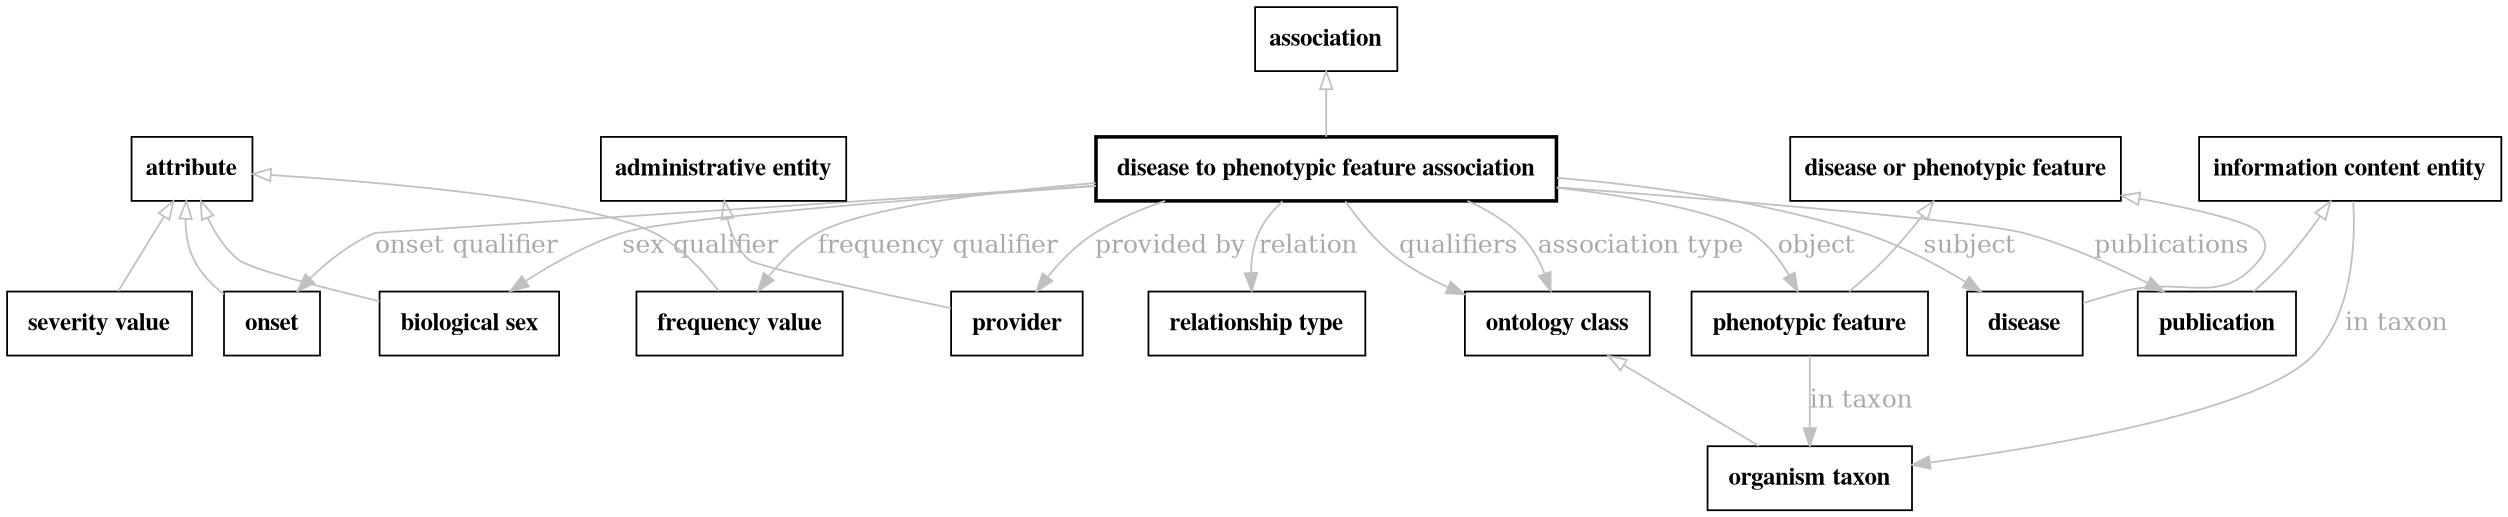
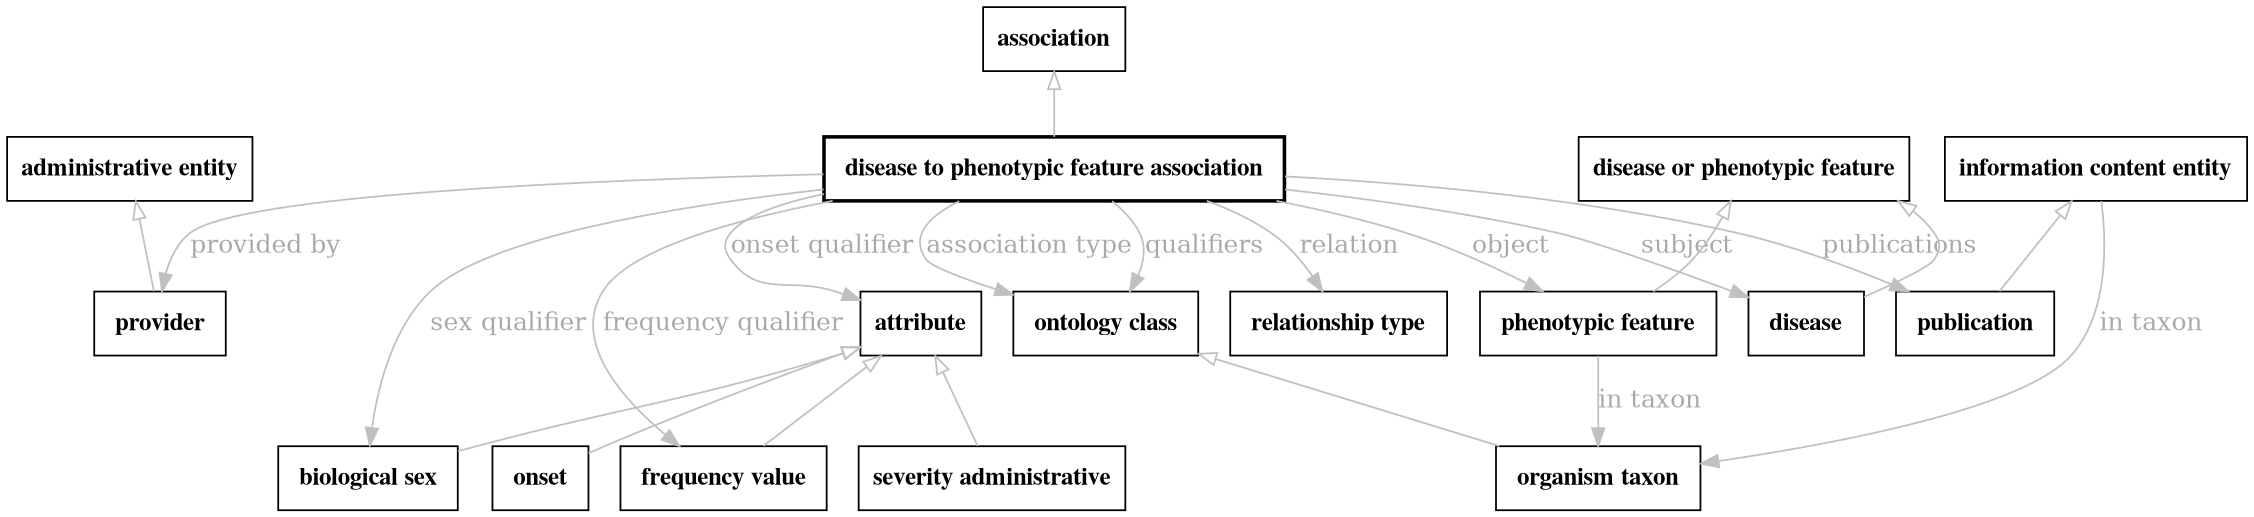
(656, 214) -> (728, 255)
(100, 324) -> (992, 478)
